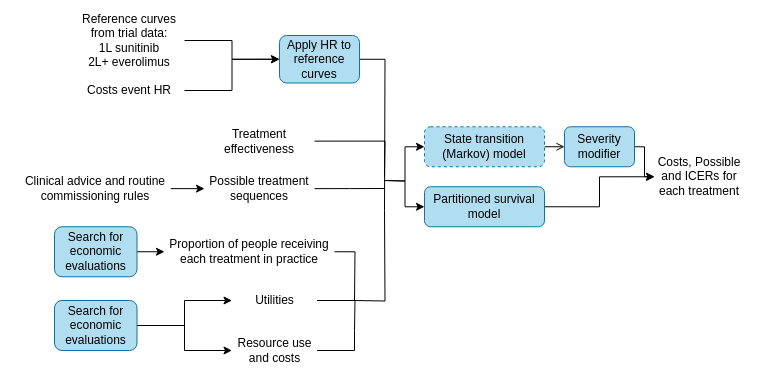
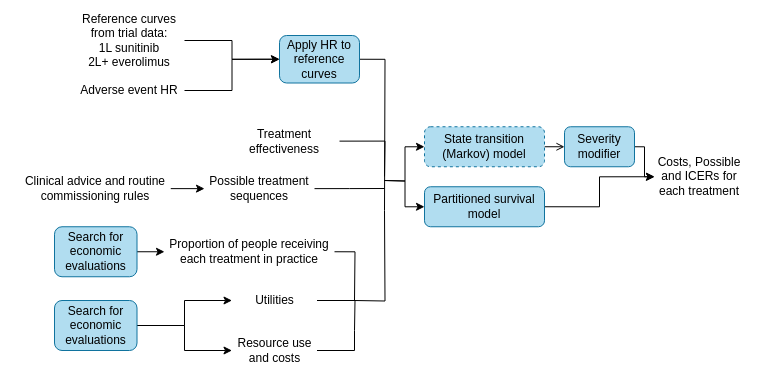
(130, 91) -> (130, 91)
(260, 141) -> (285, 141)
